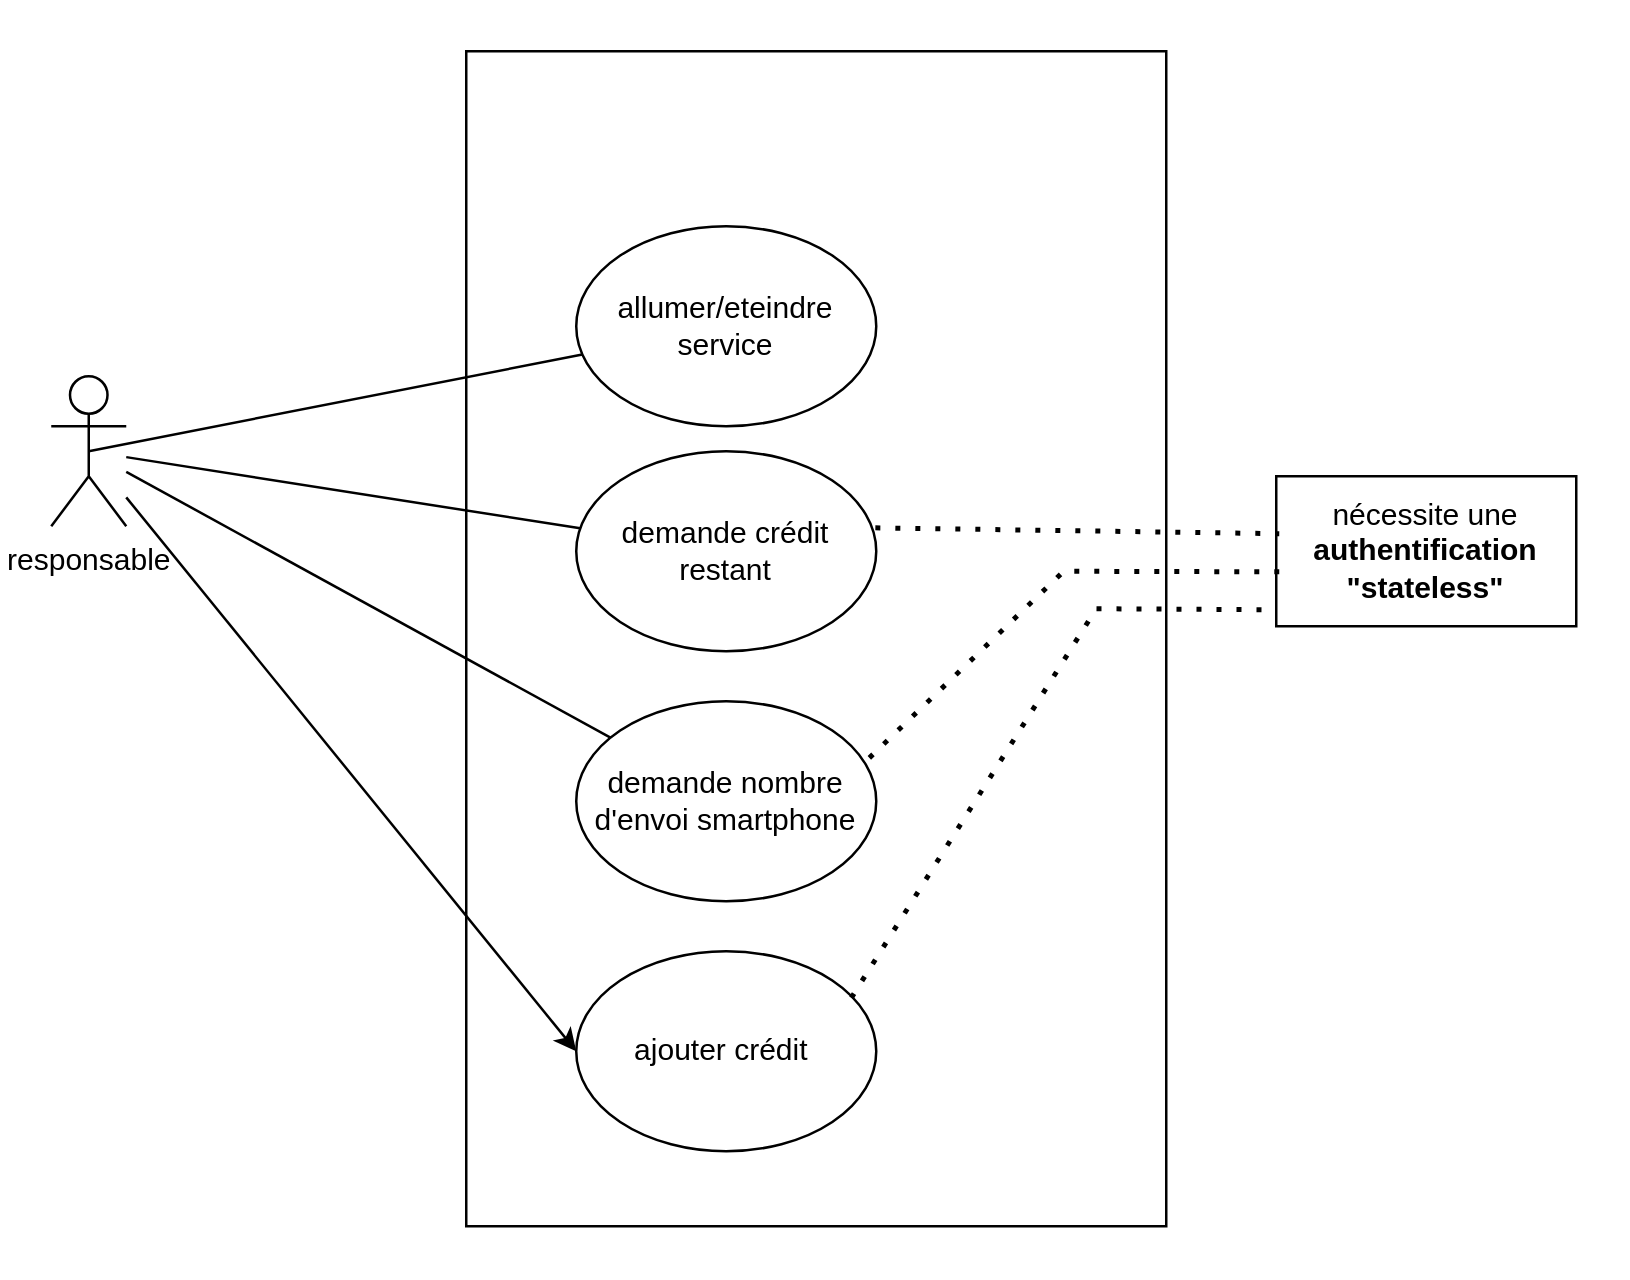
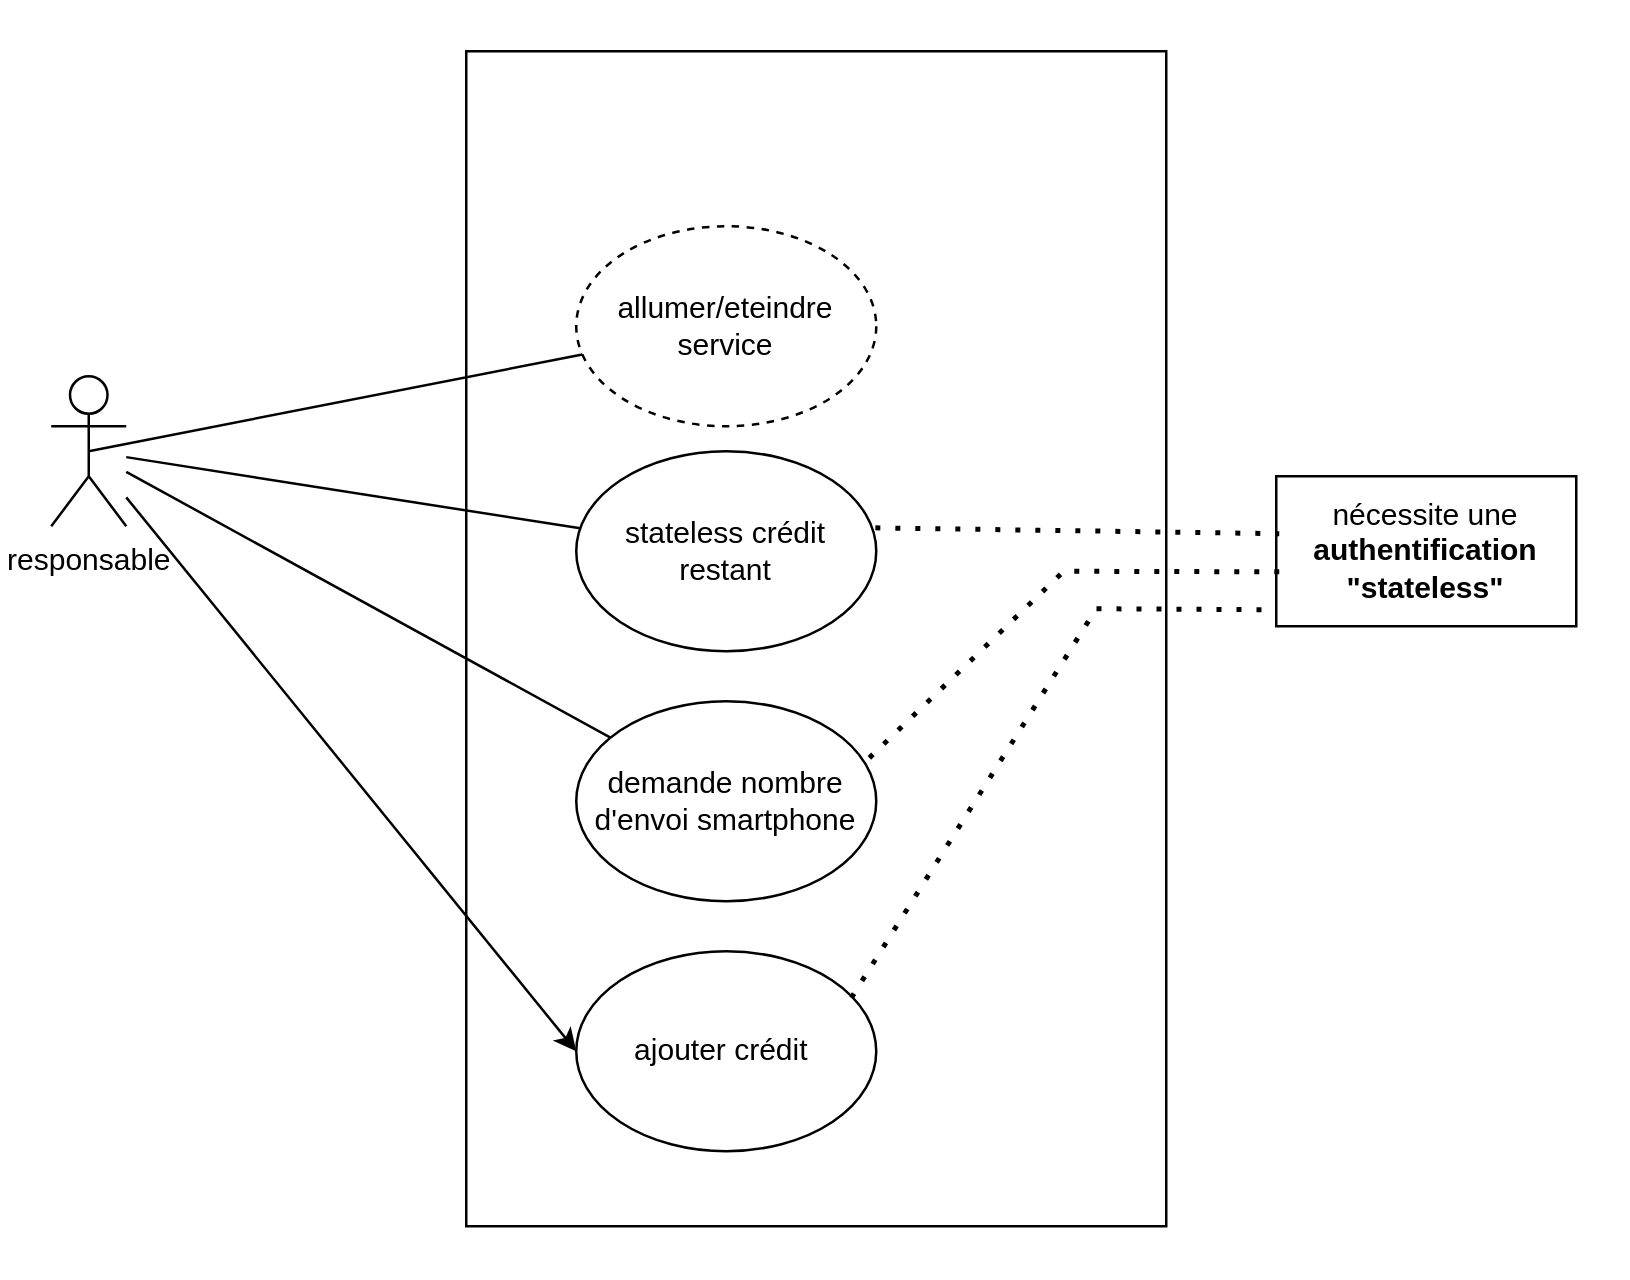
(726, 326) -> (726, 326)
(726, 551) -> (726, 551)
